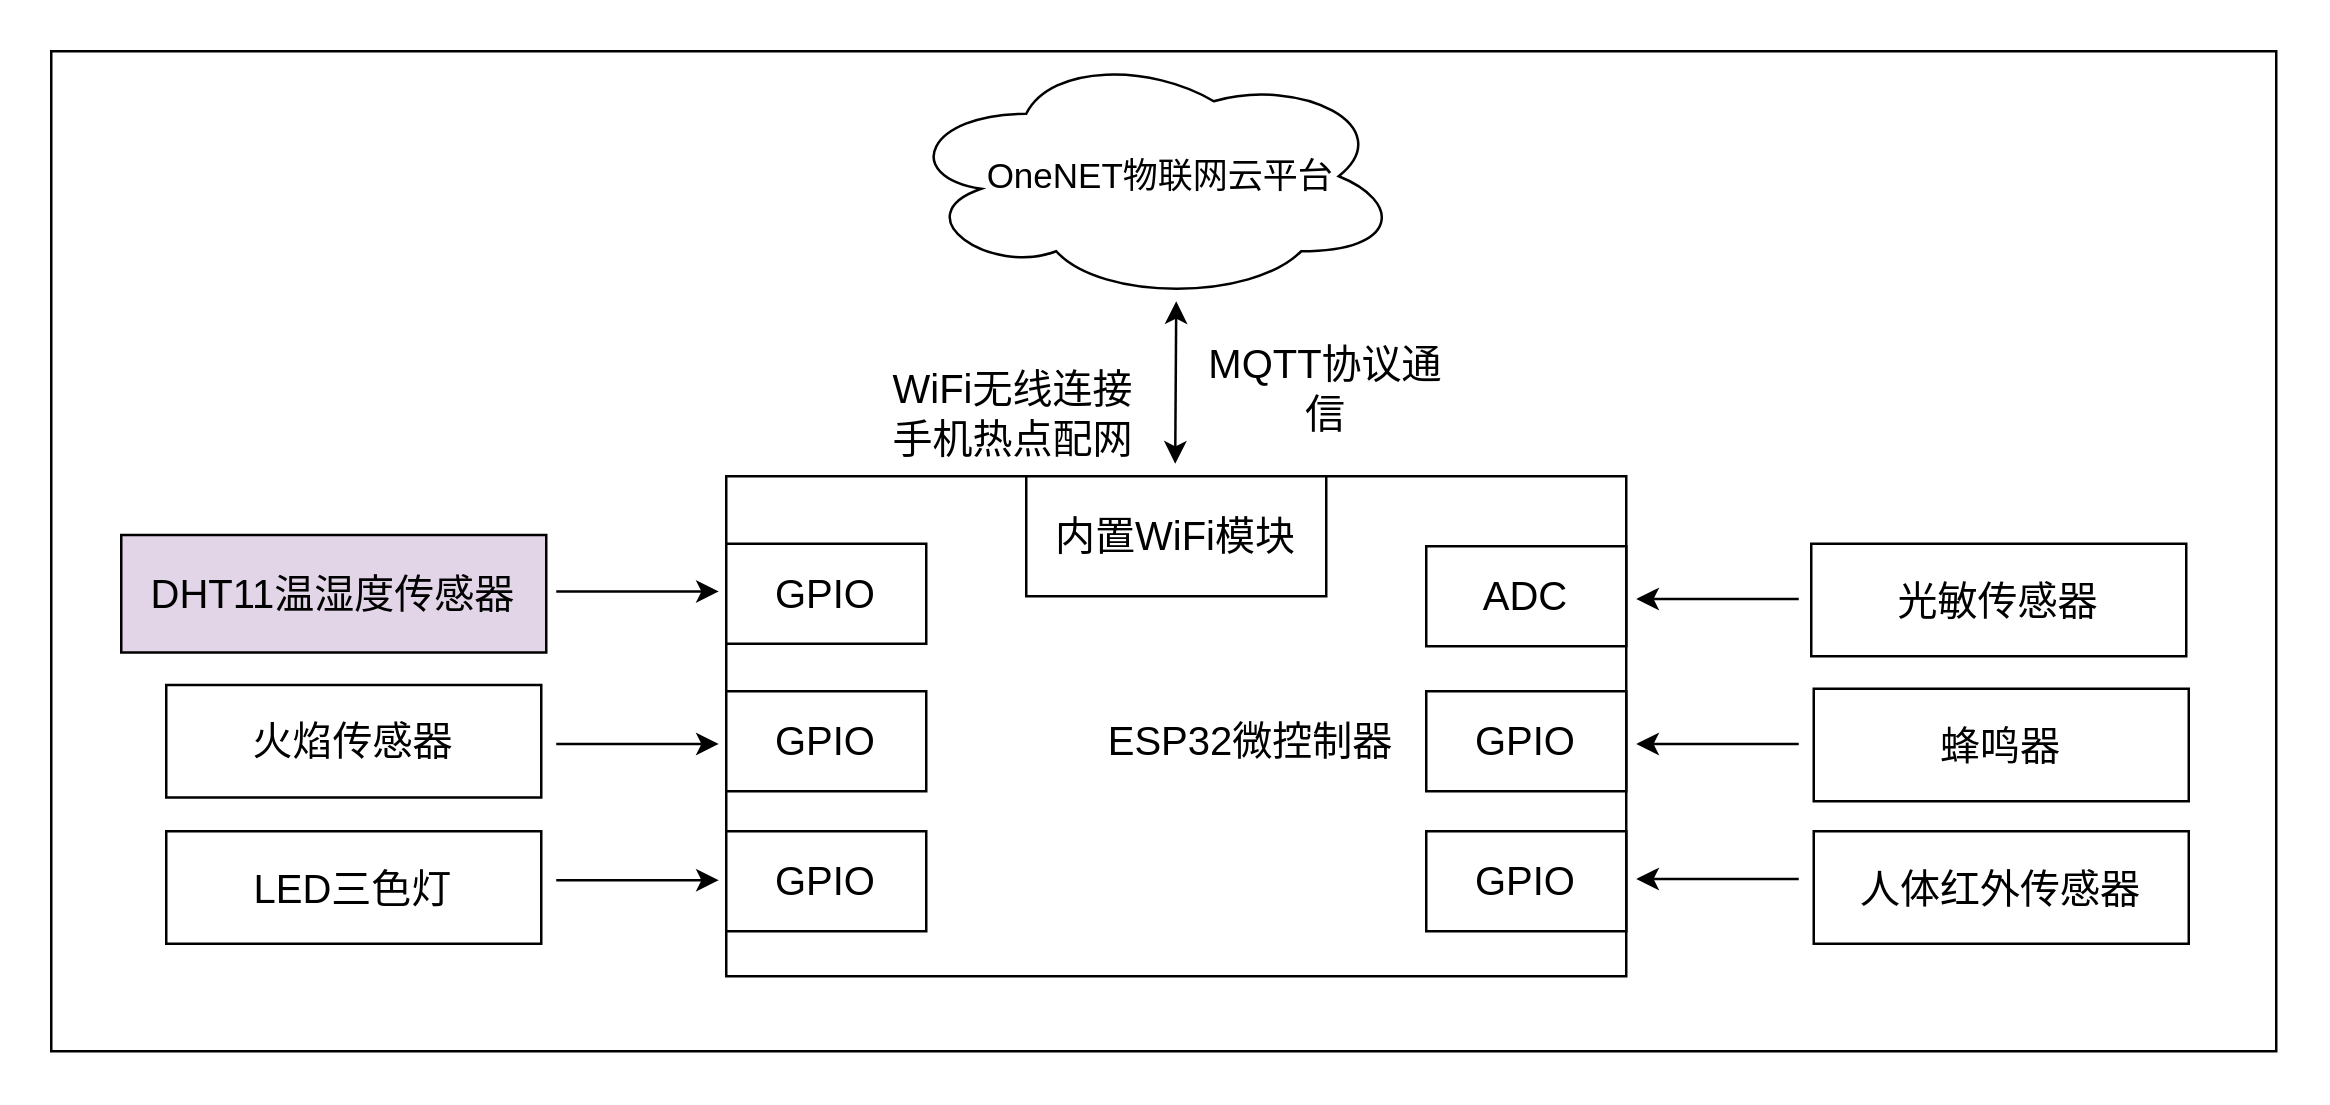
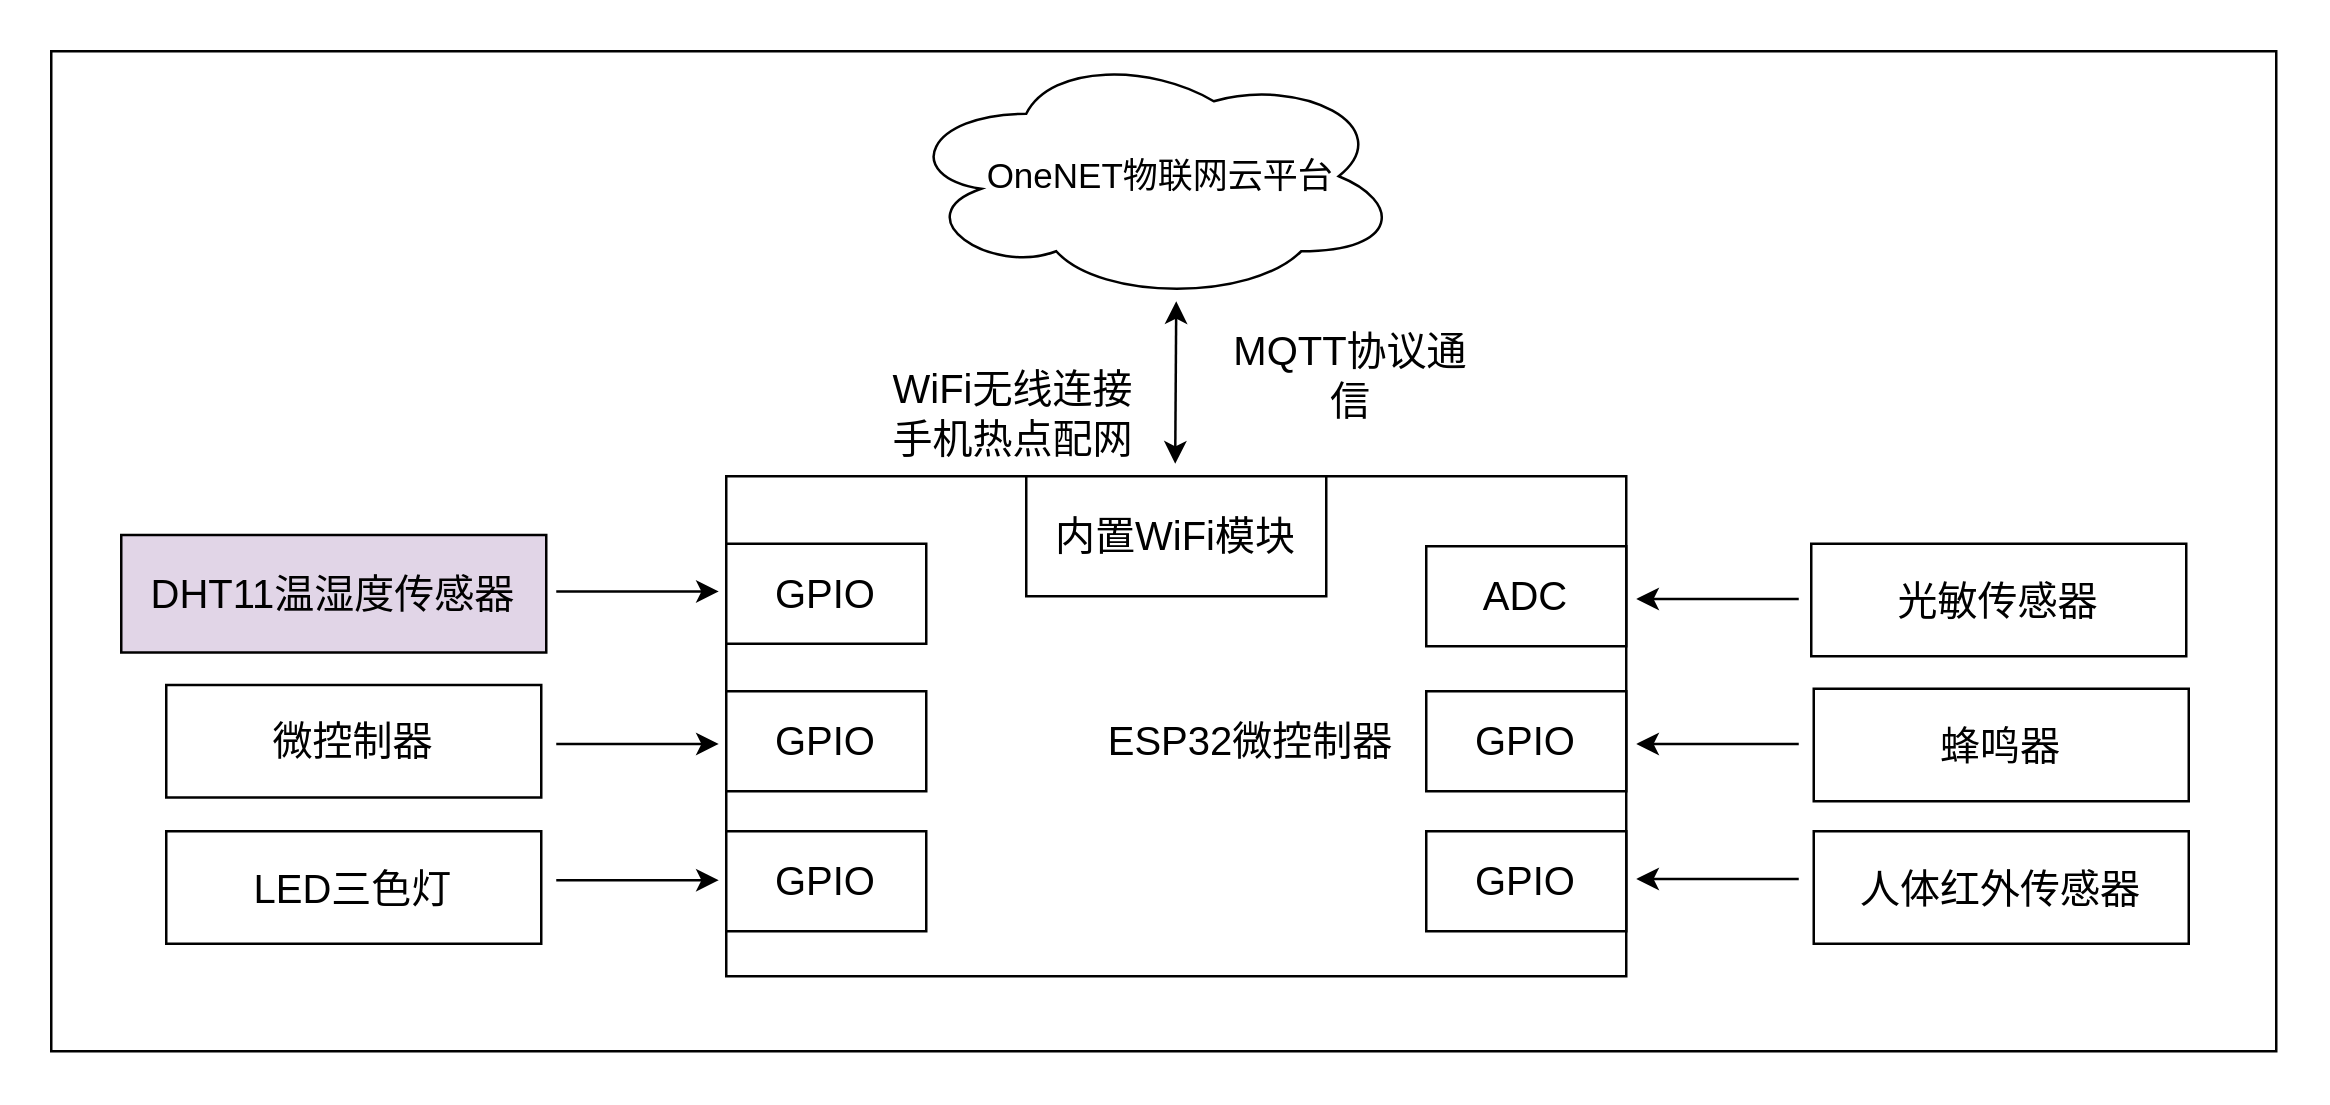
(1326, 389) -> (1351, 376)
(354, 741) -> (354, 741)
